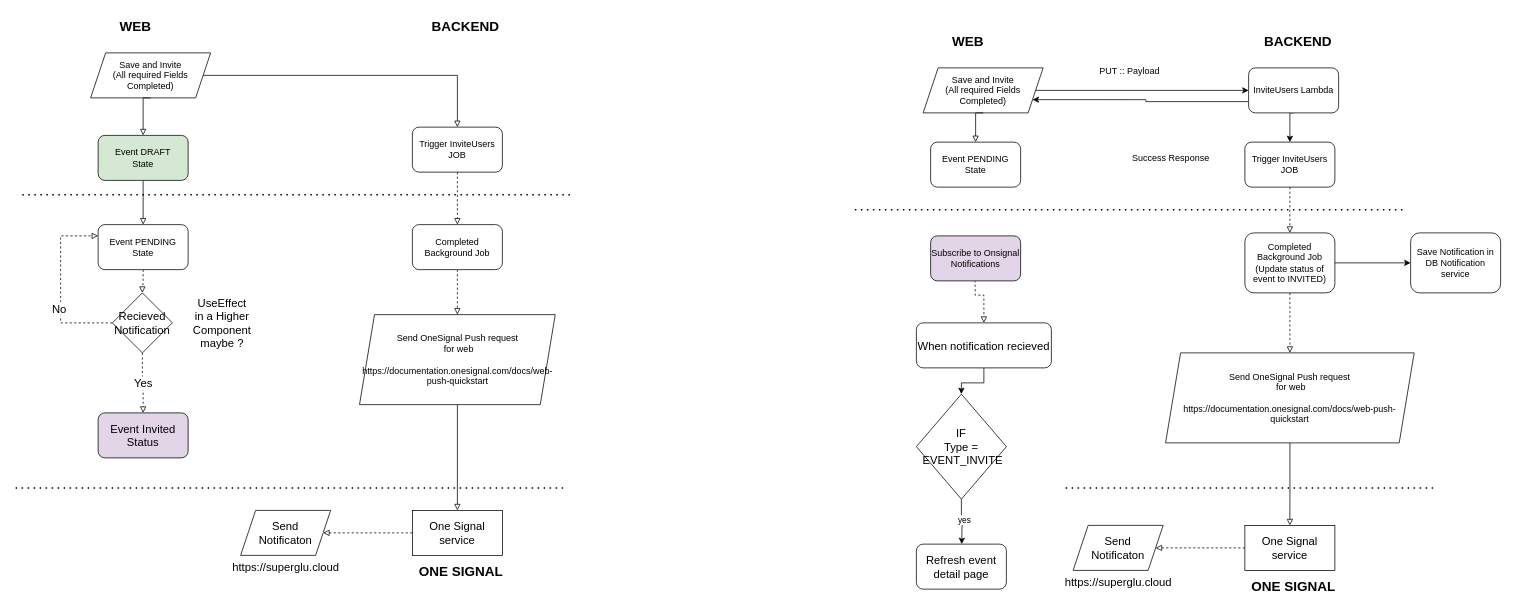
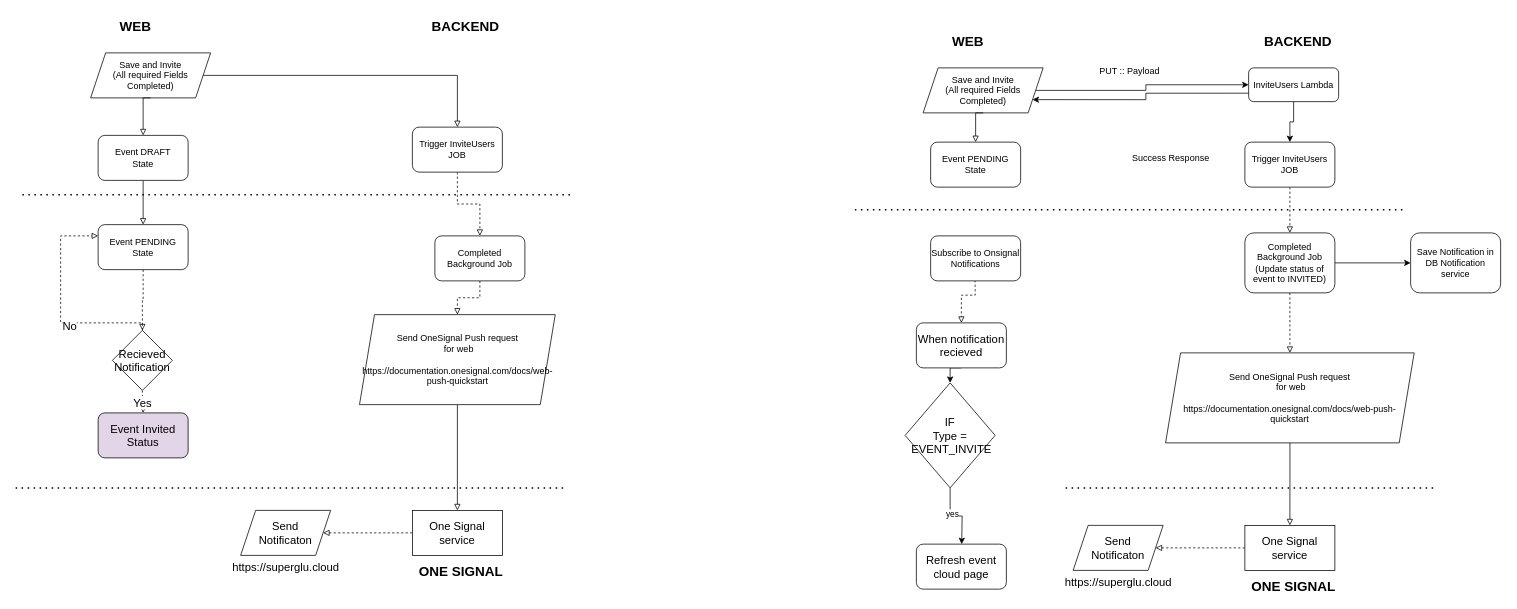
(1293, 90) -> (1293, 85)
(143, 158) -> (143, 158)
(457, 247) -> (480, 258)
(975, 258) -> (975, 258)
(142, 323) -> (142, 360)
(222, 323) -> none
(984, 345) -> (961, 345)
(961, 447) -> (950, 435)
(961, 567) -> (961, 567)
